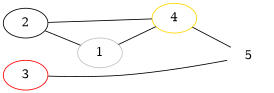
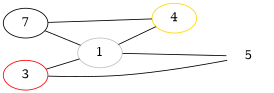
(26, 23) -> (26, 23)
(212, 37) -> (174, 55)
none -> (63, 64)
